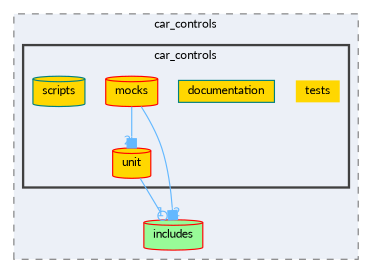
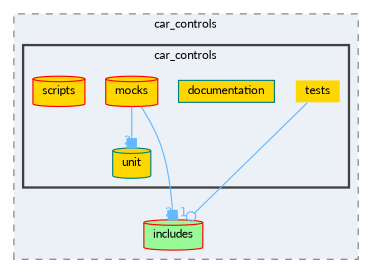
(59, 91) -> (59, 91)
(132, 163) -> (132, 163)
(150, 195) -> (251, 158)
